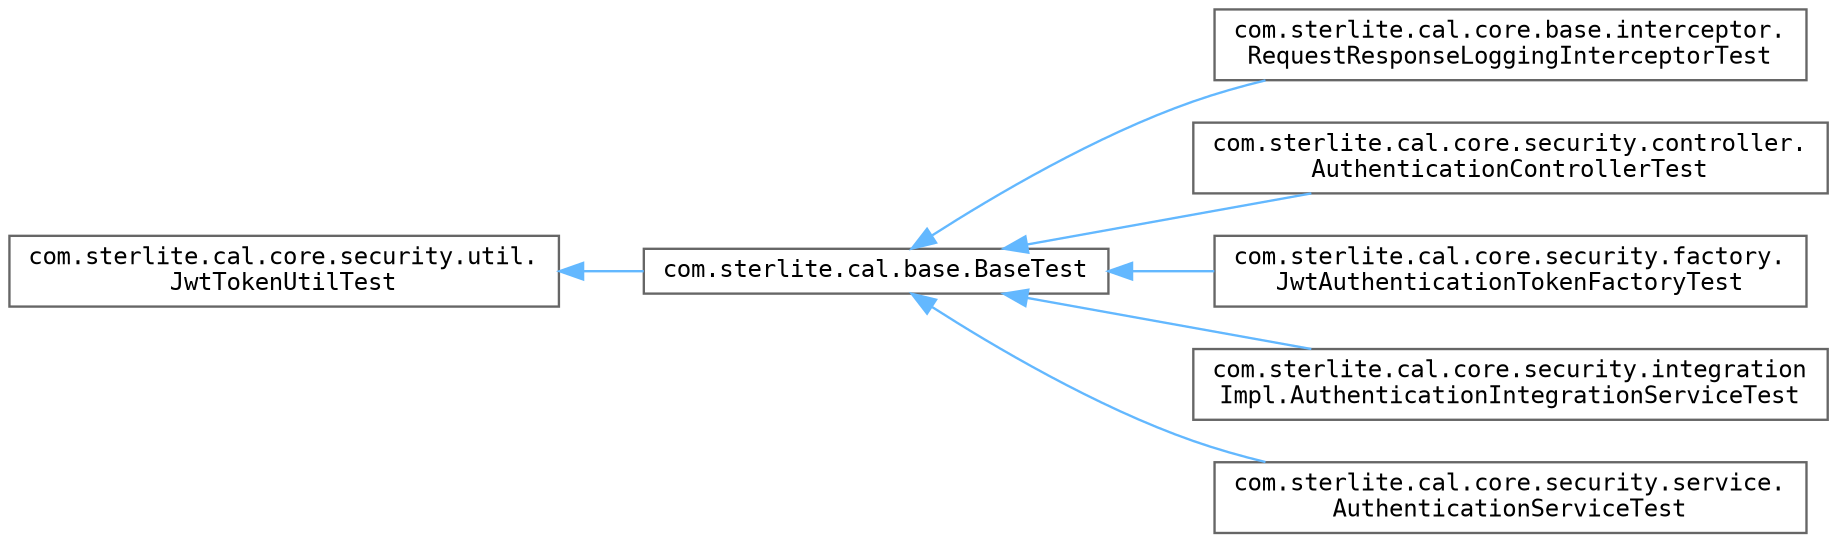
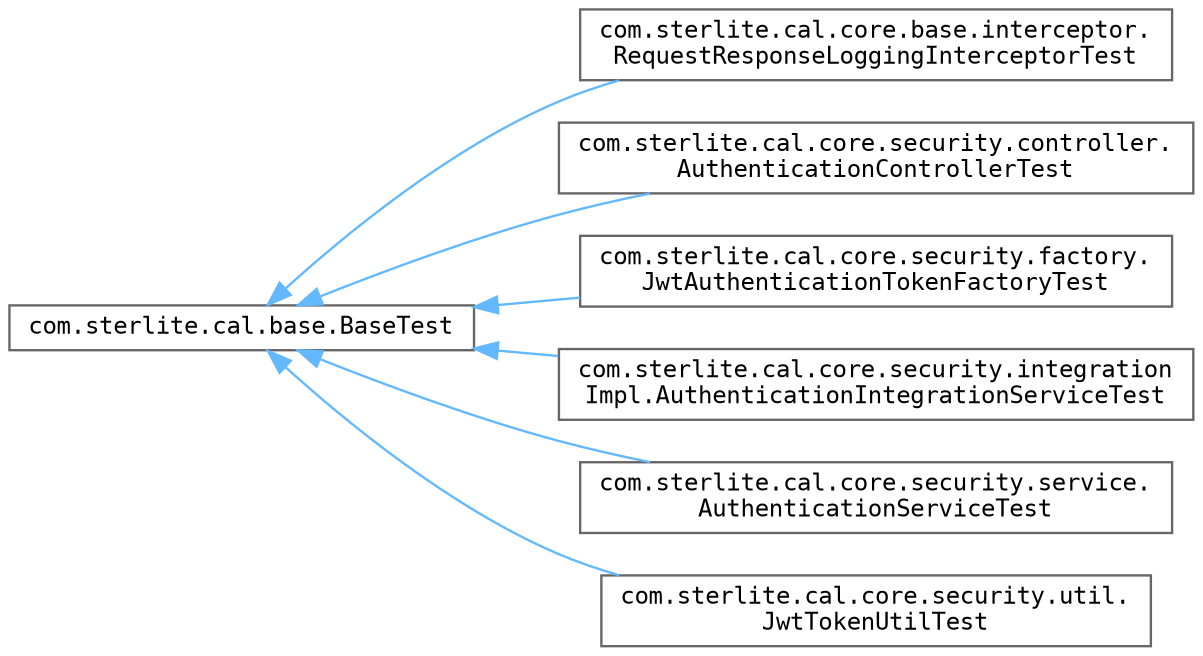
(614, 271) -> (441, 490)
